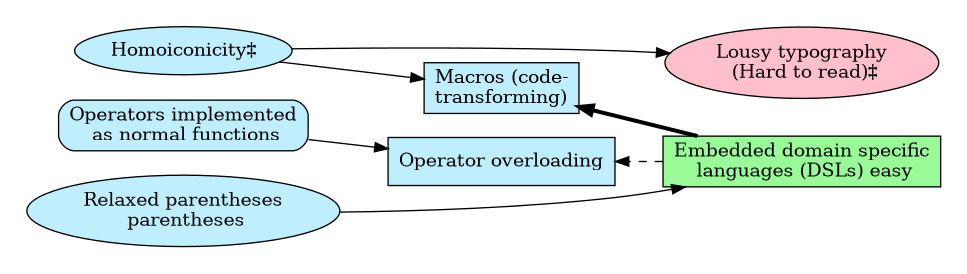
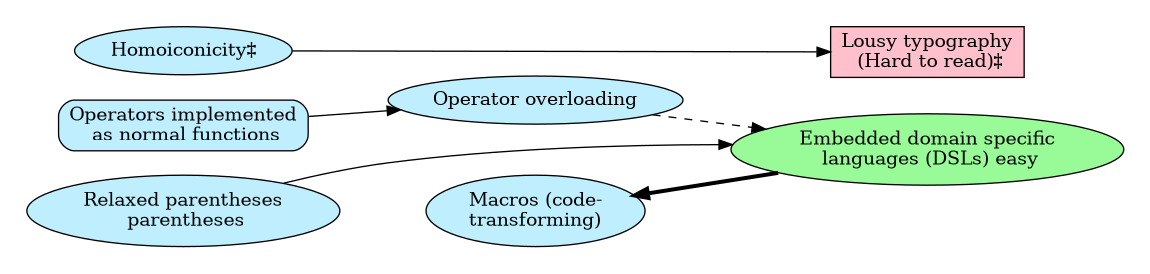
(802, 63) -> (927, 52)
(345, 70) -> none
(502, 88) -> (536, 211)
(502, 162) -> (536, 100)
(646, 162) -> (702, 121)
(802, 162) -> (927, 149)
